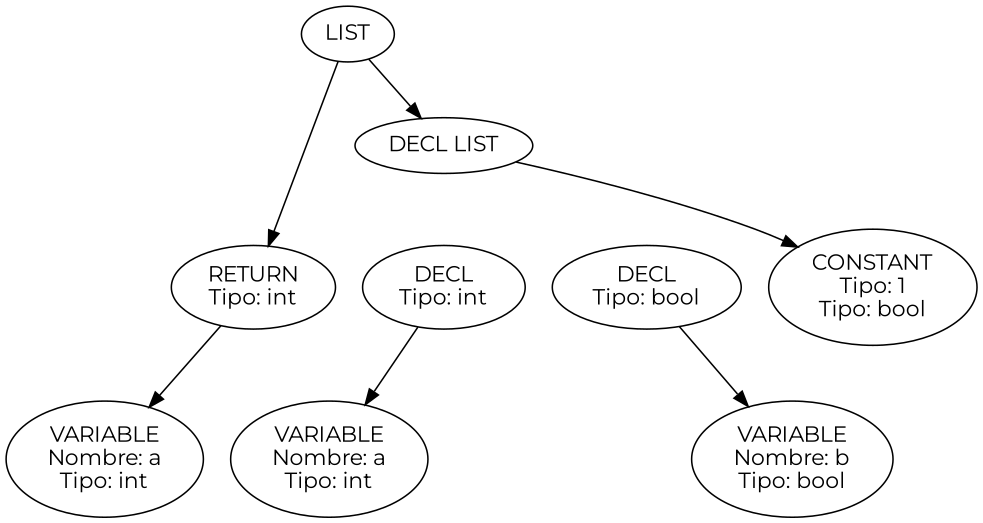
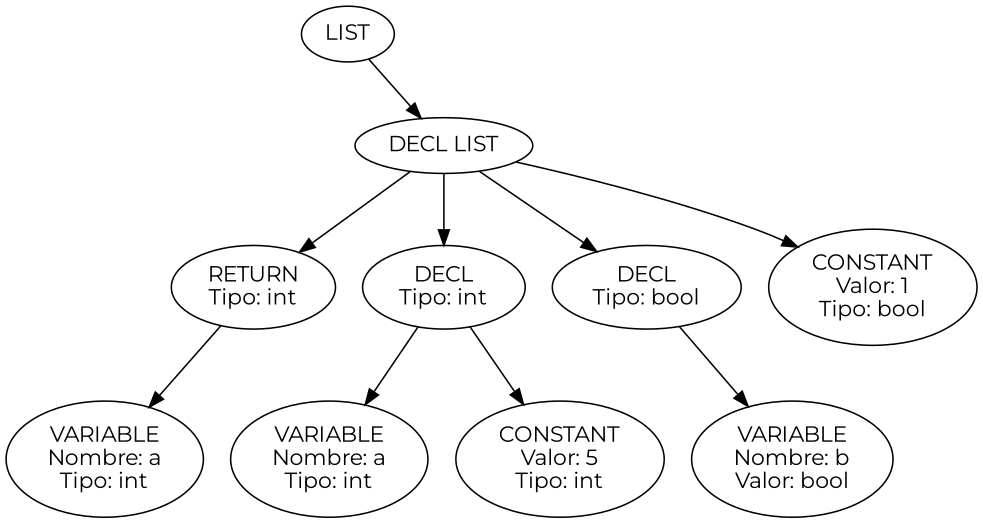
(306, 146) -> (361, 207)
none -> (444, 202)
none -> (532, 207)
(873, 287) -> (873, 287)
none -> (560, 459)
(792, 459) -> (792, 459)
